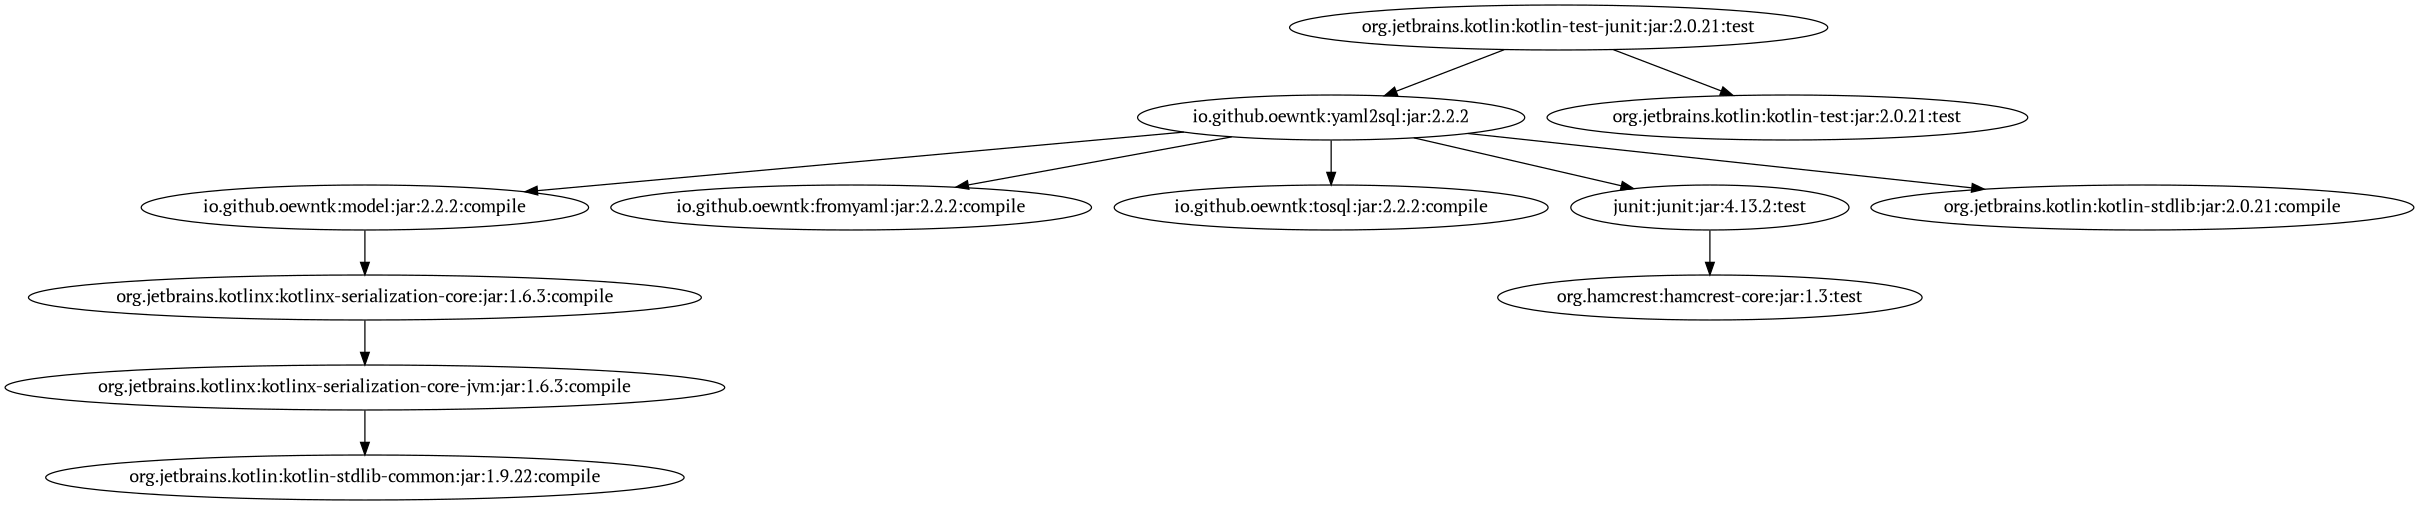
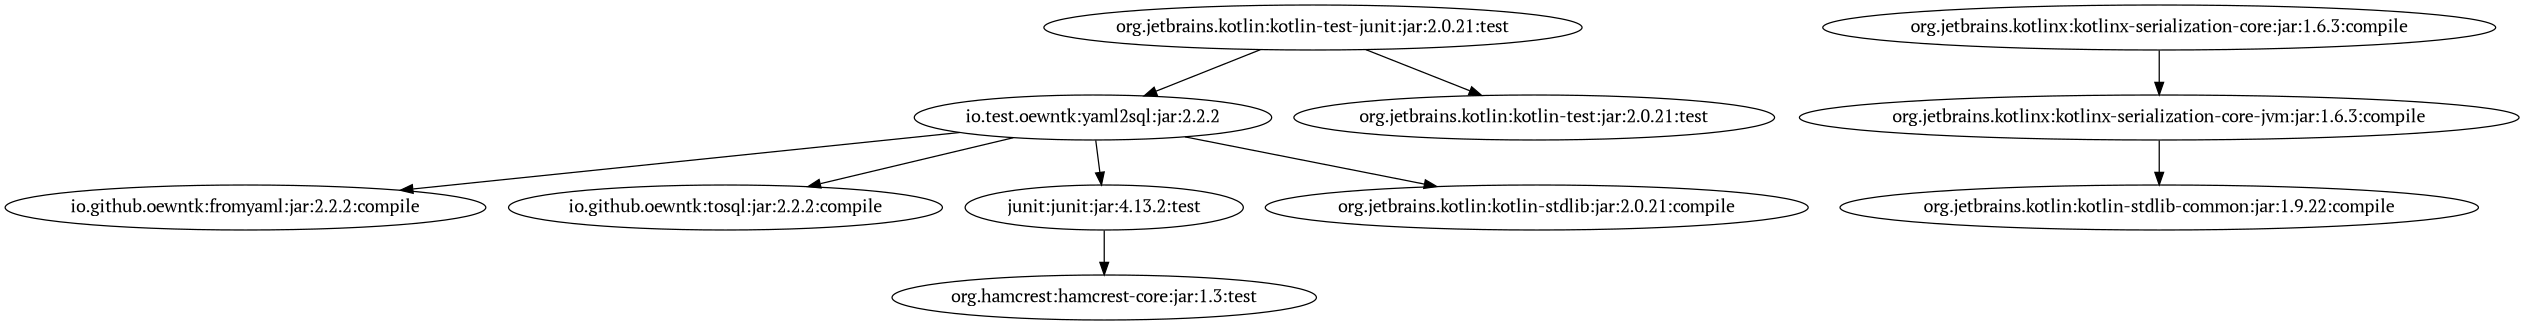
(1331, 118) -> (1093, 118)
(365, 208) -> none
